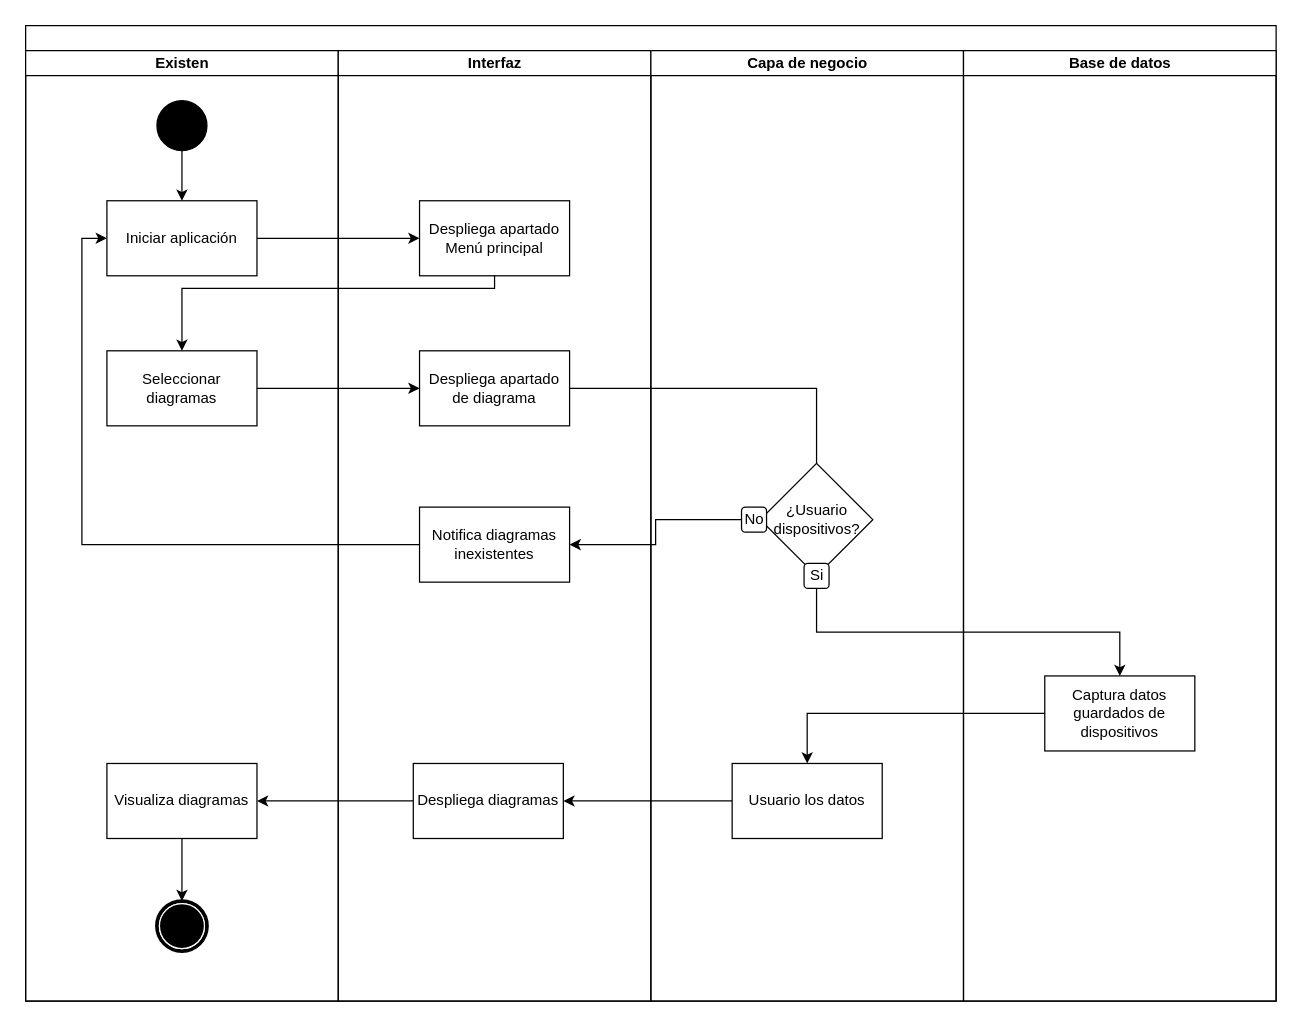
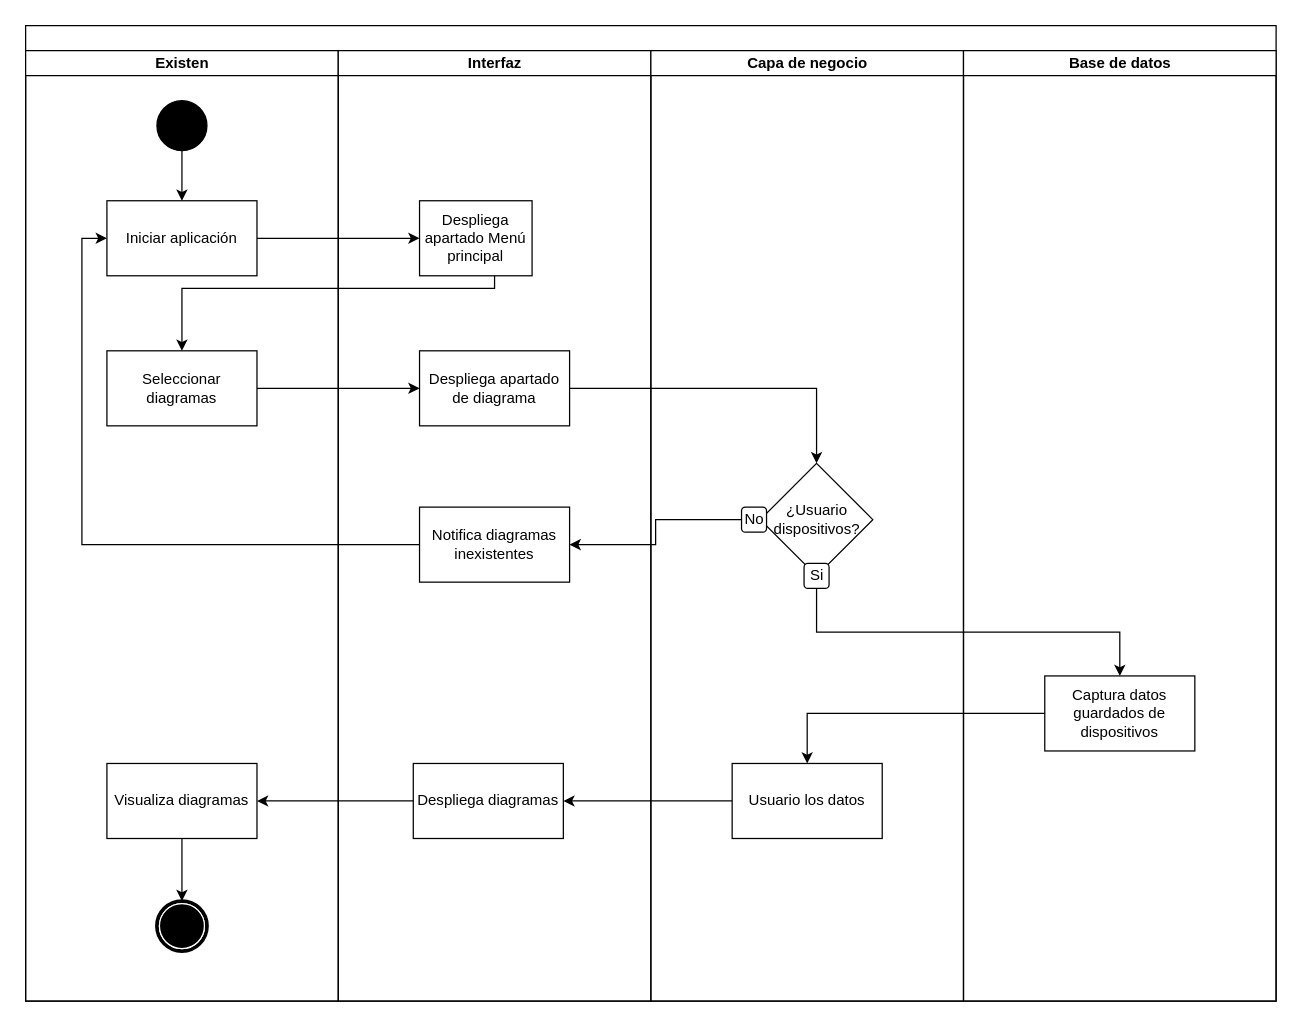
(494, 238) -> (476, 238)
(816, 457) -> (816, 453)
